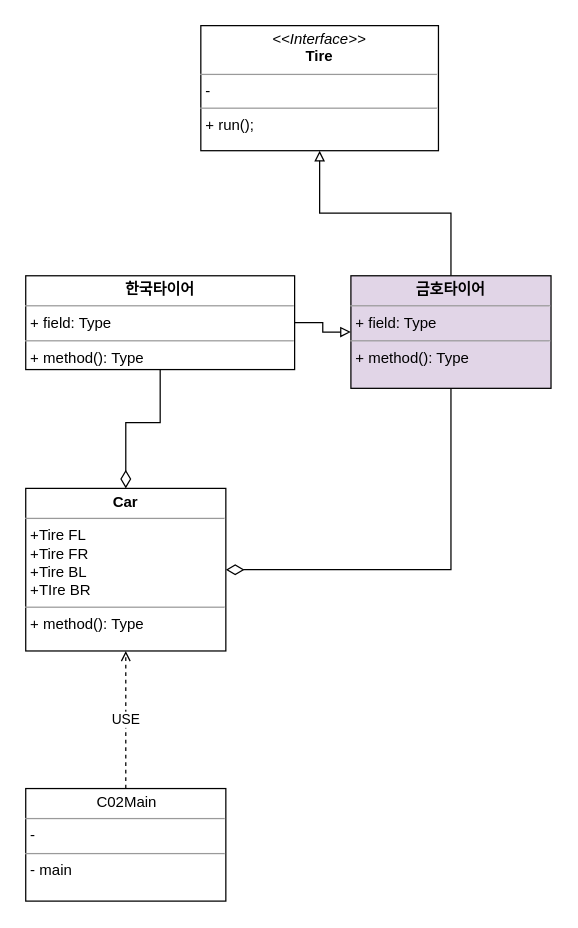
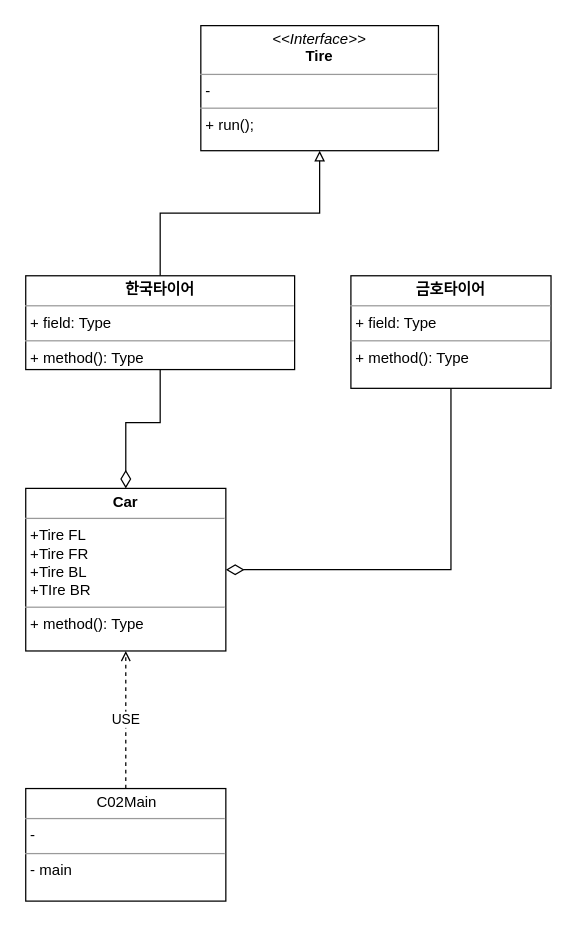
(418, 213) -> none
(321, 323) -> (207, 213)
(451, 332) -> (451, 332)
